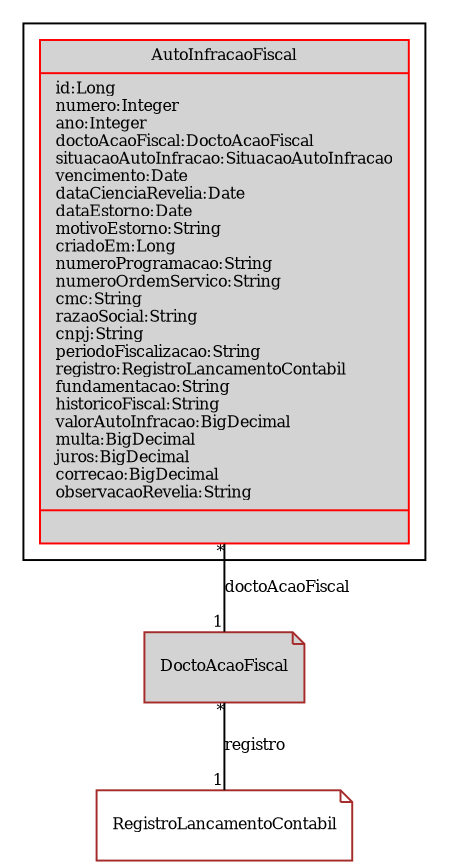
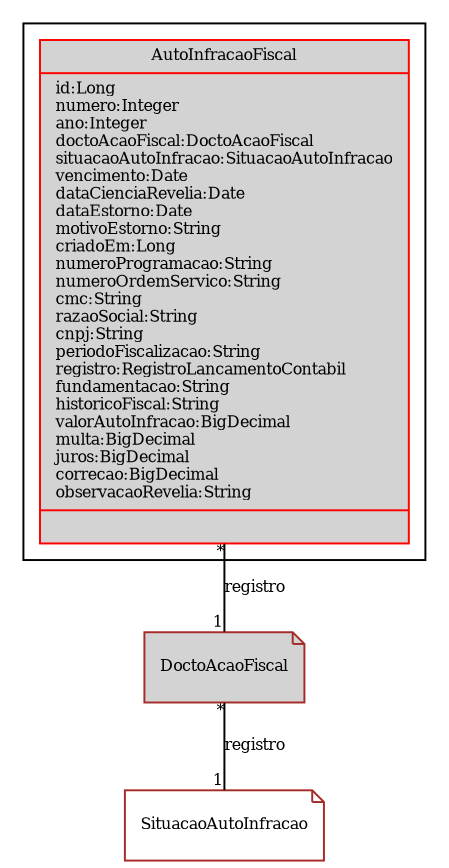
(287, 588) -> (255, 588)
(224, 825) -> (224, 825)
